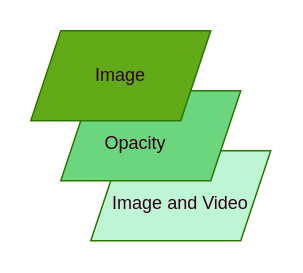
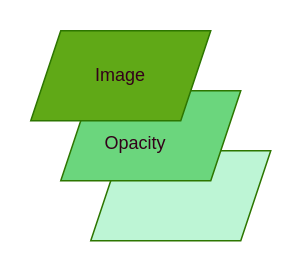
(181, 203) -> none
